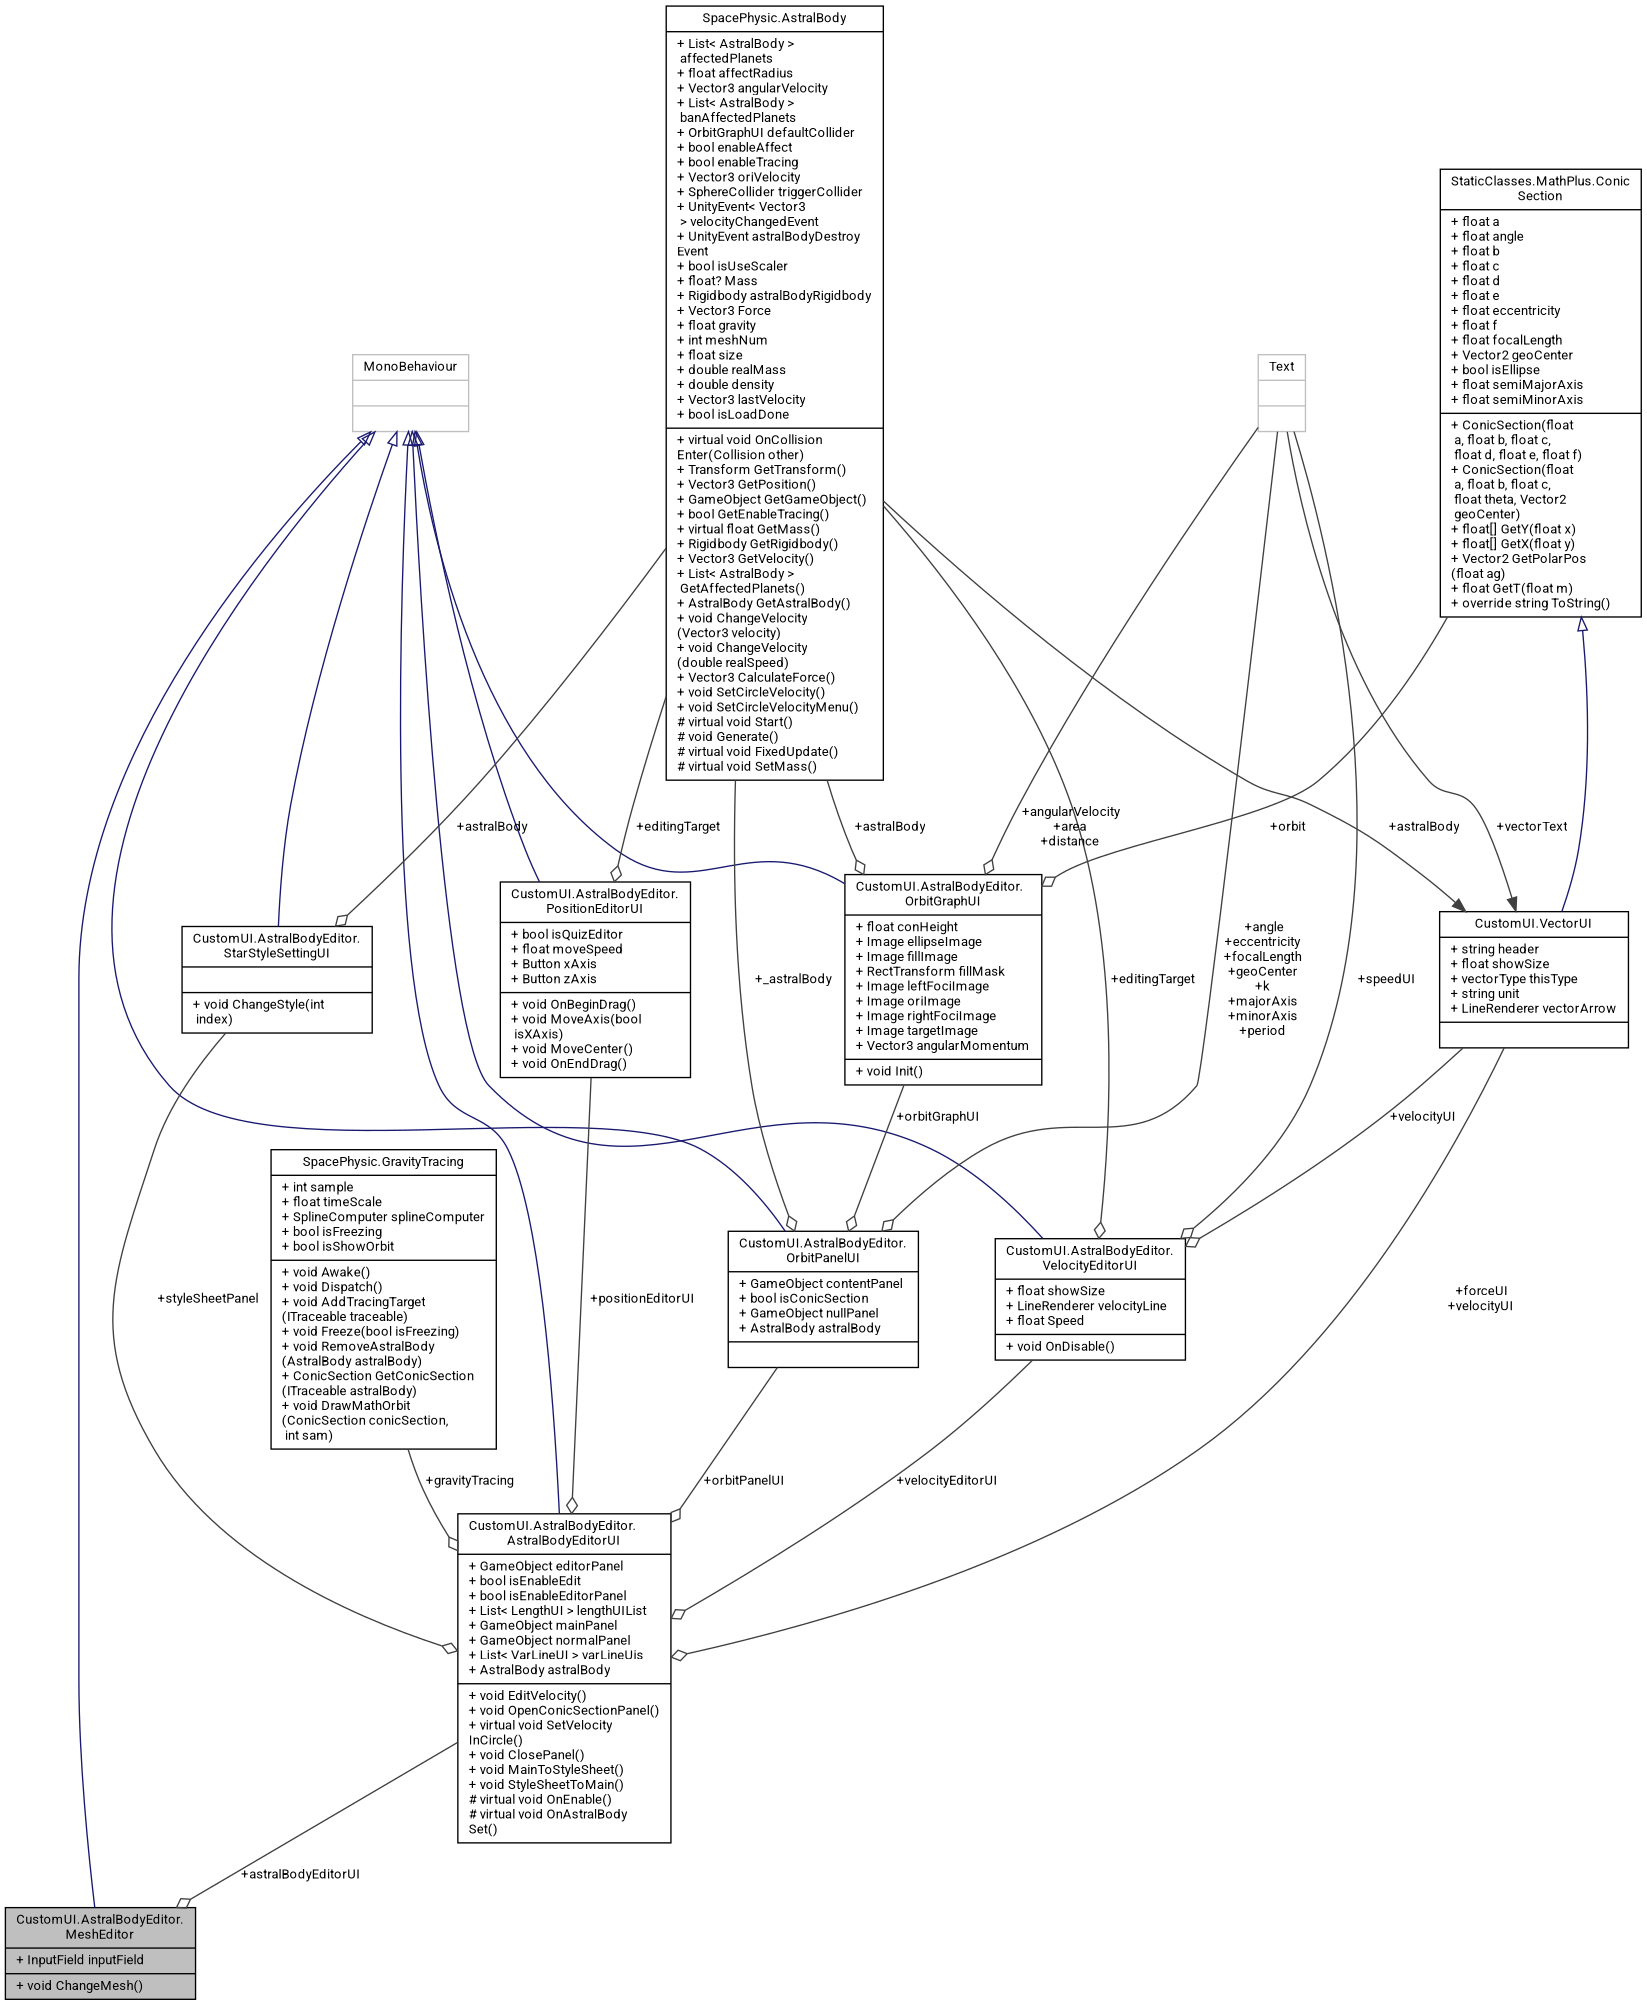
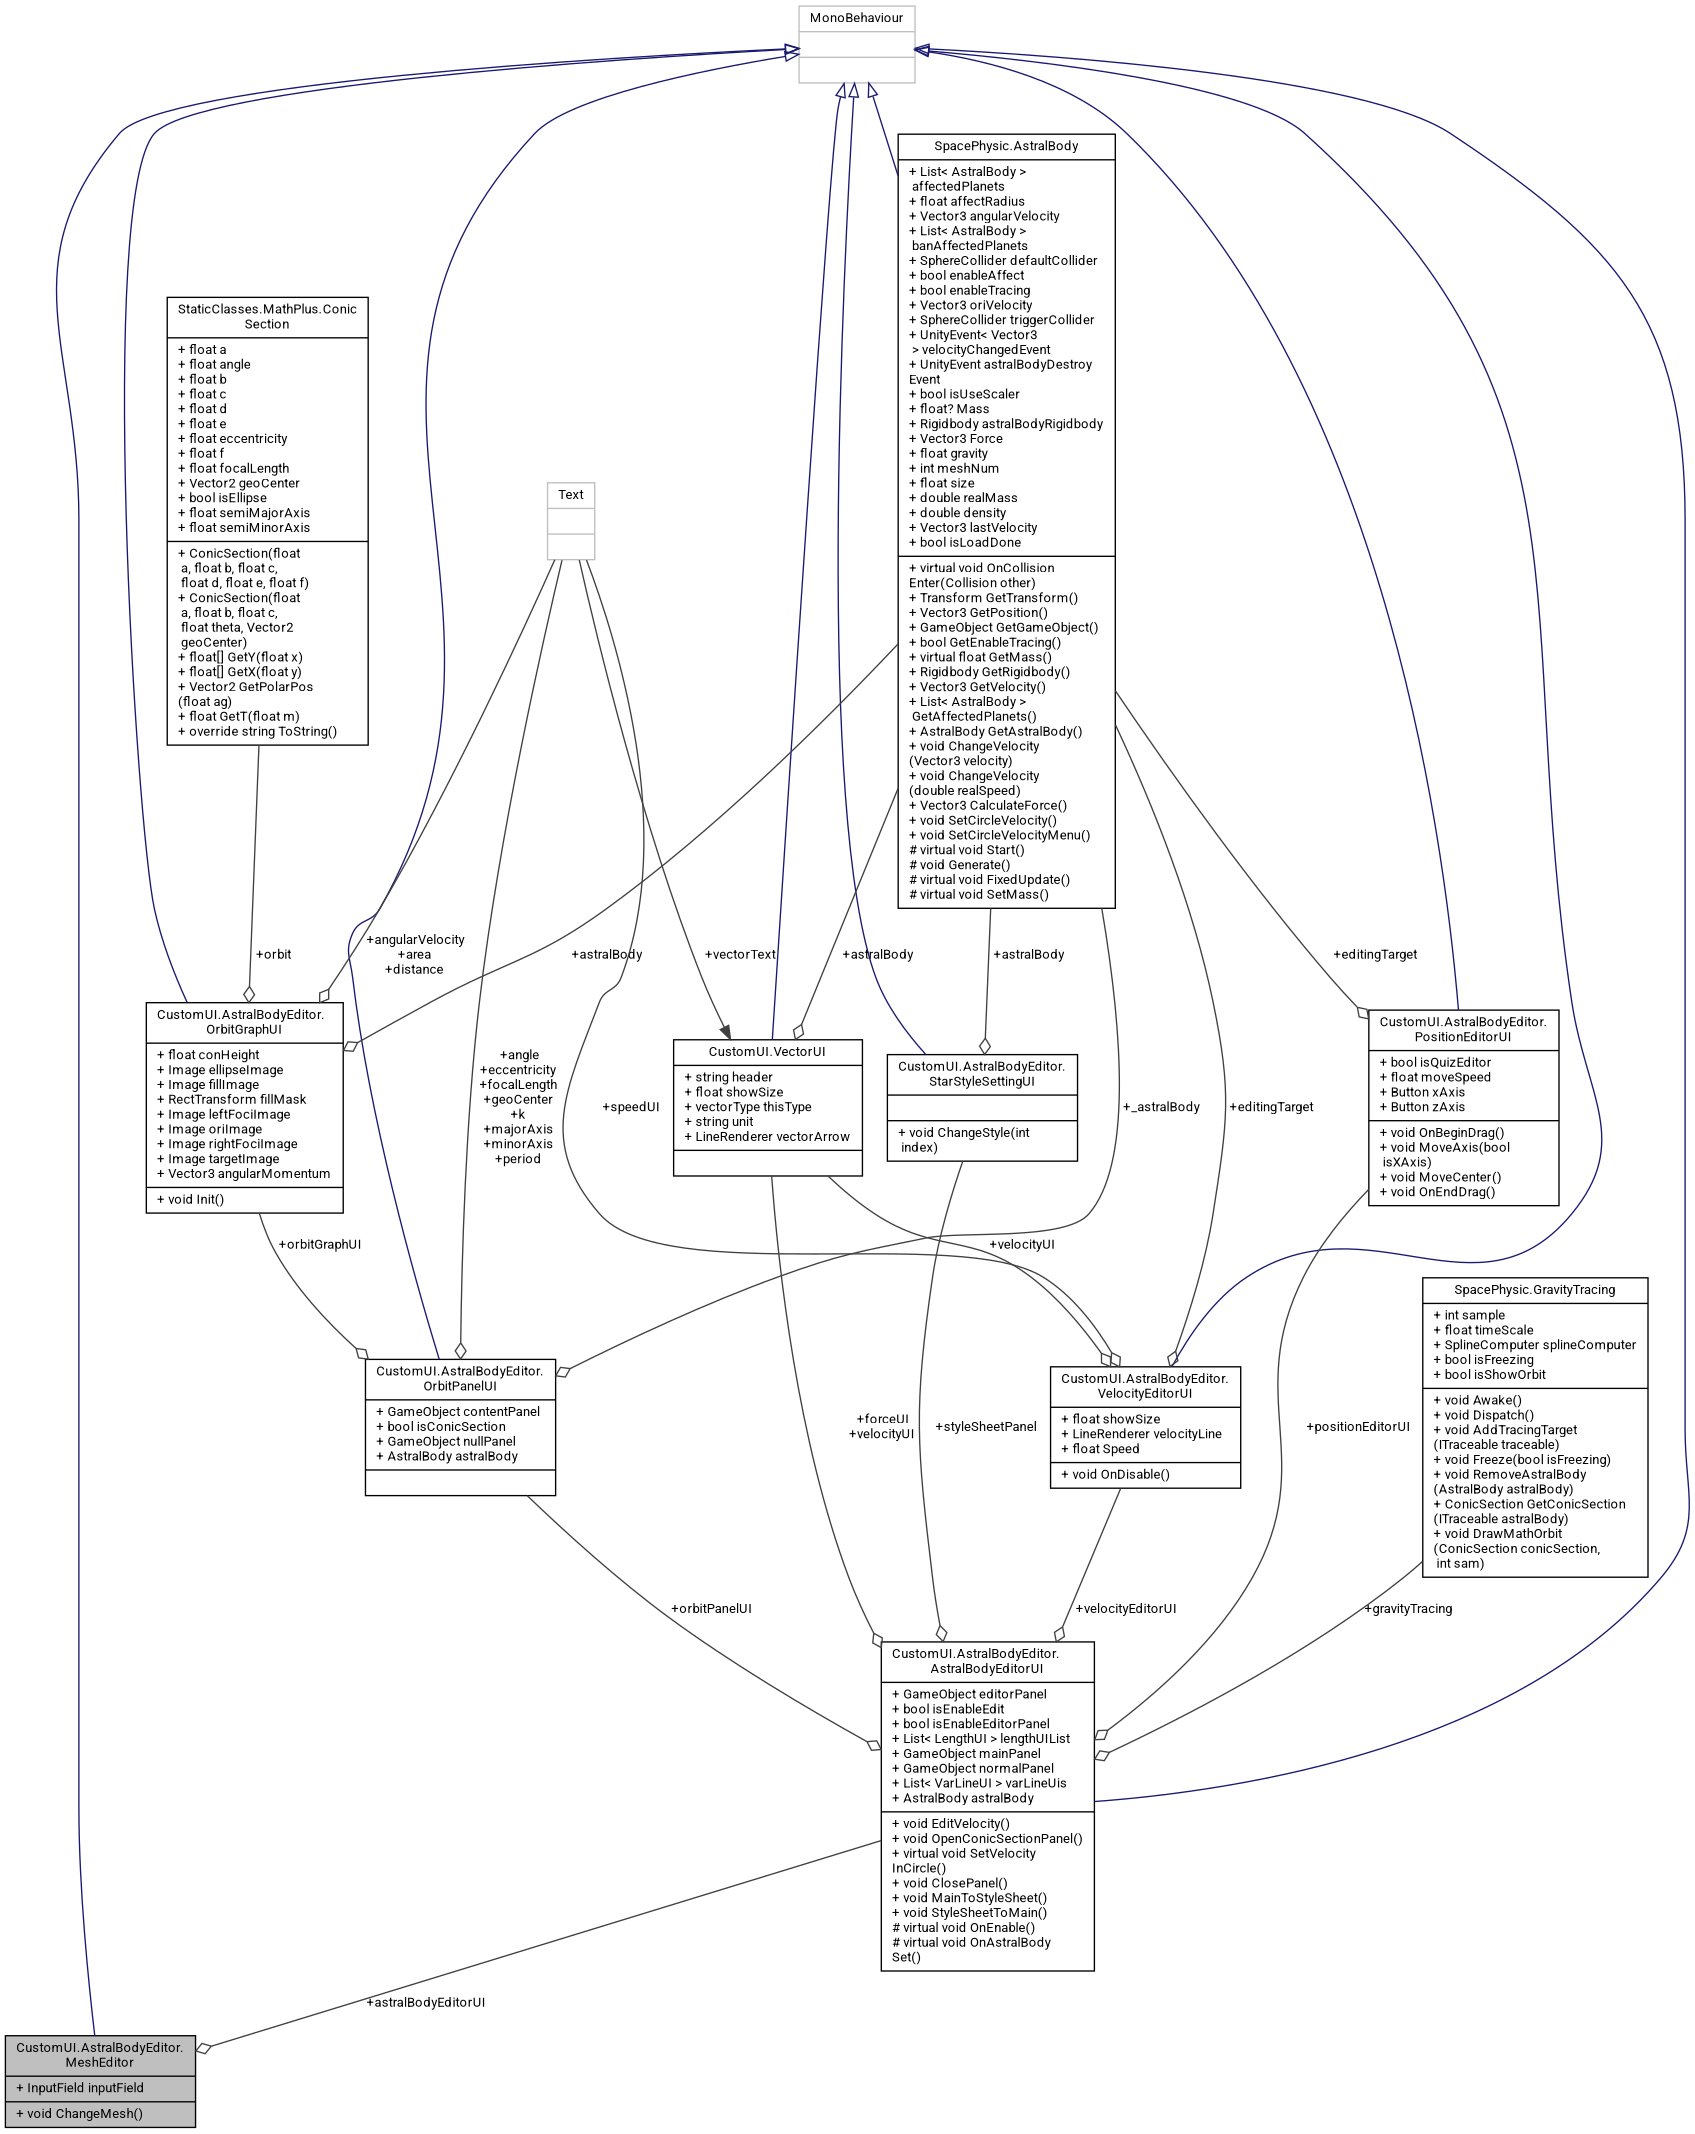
(767, 133) -> (1004, 261)
none -> (886, 136)
(1156, 723) -> (850, 906)
(1587, 772) -> (803, 568)
